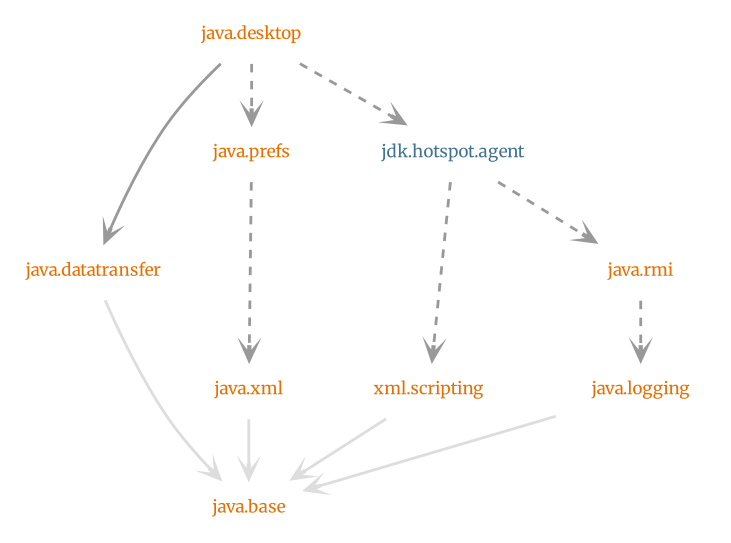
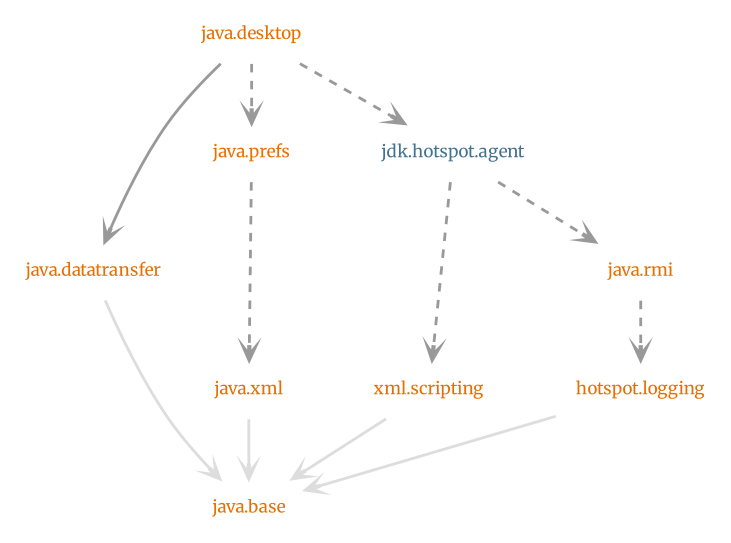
(641, 390) -> (641, 390)
